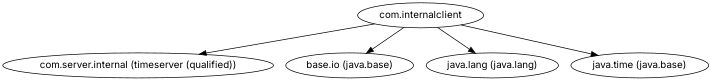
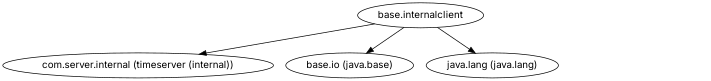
(421, 15) -> (421, 15)
(138, 65) -> (138, 65)
(640, 65) -> none
